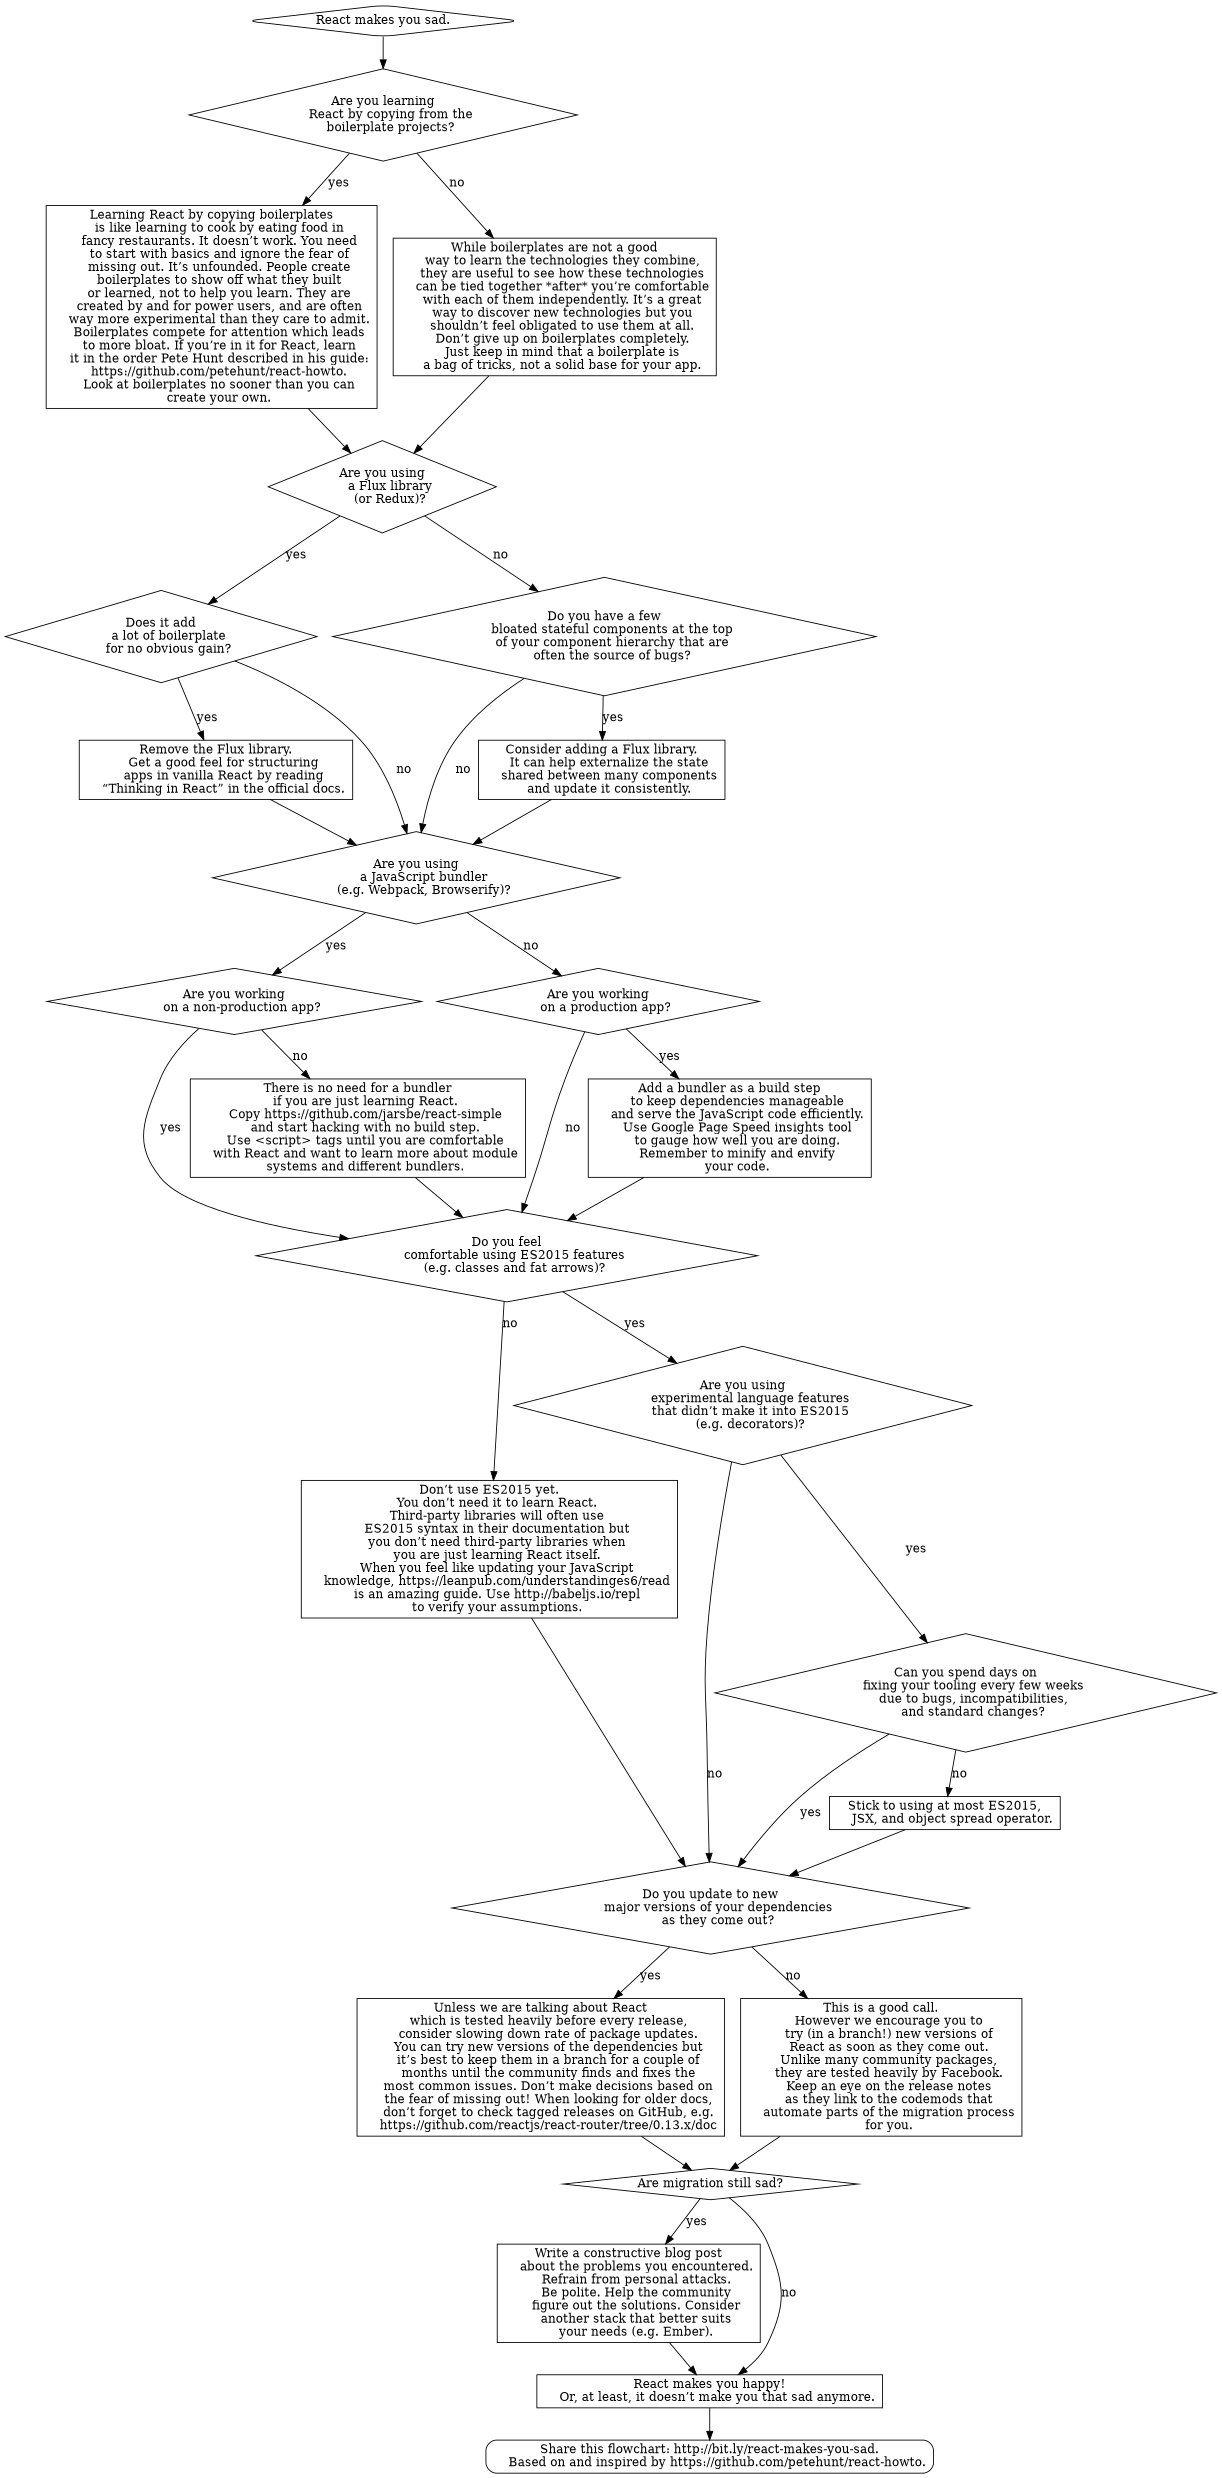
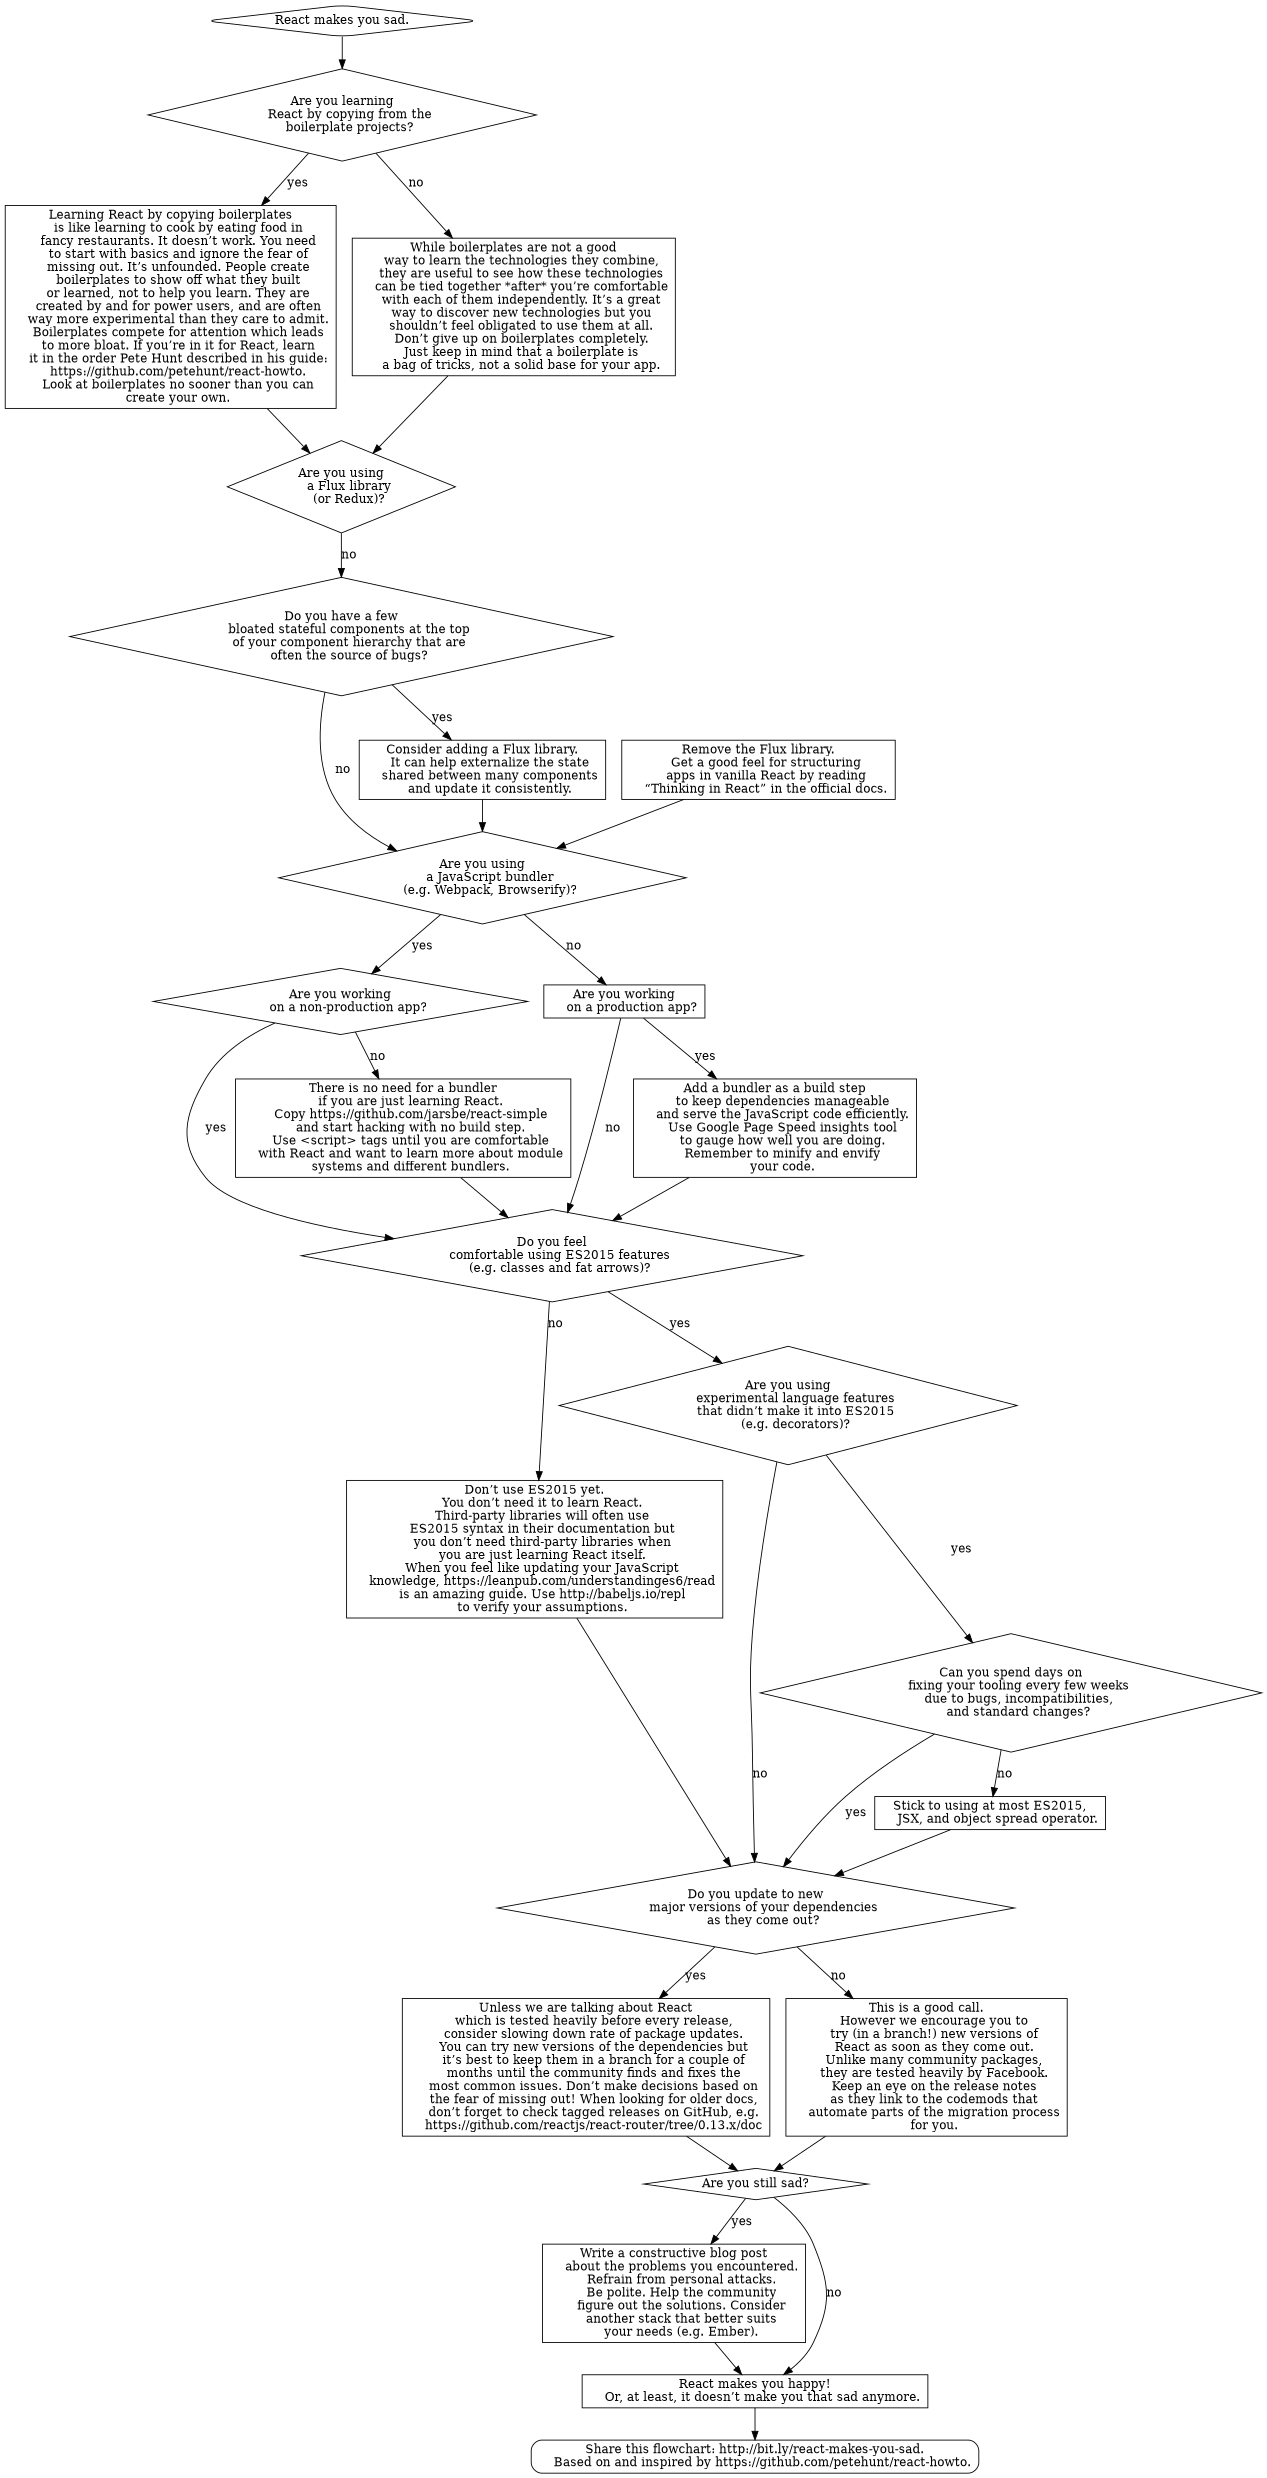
(161, 637) -> none
(598, 1001) -> (624, 1001)
(711, 2184) -> (756, 2184)
